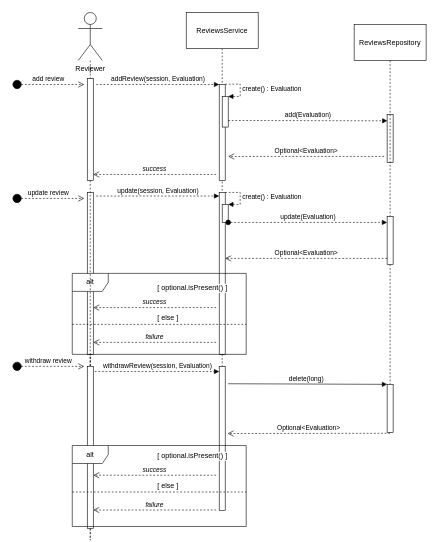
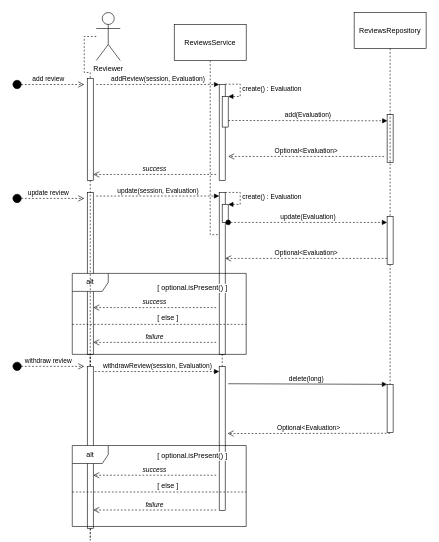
(222, 30) -> (210, 42)
(90, 36) -> (108, 36)
(390, 42) -> (390, 30)
